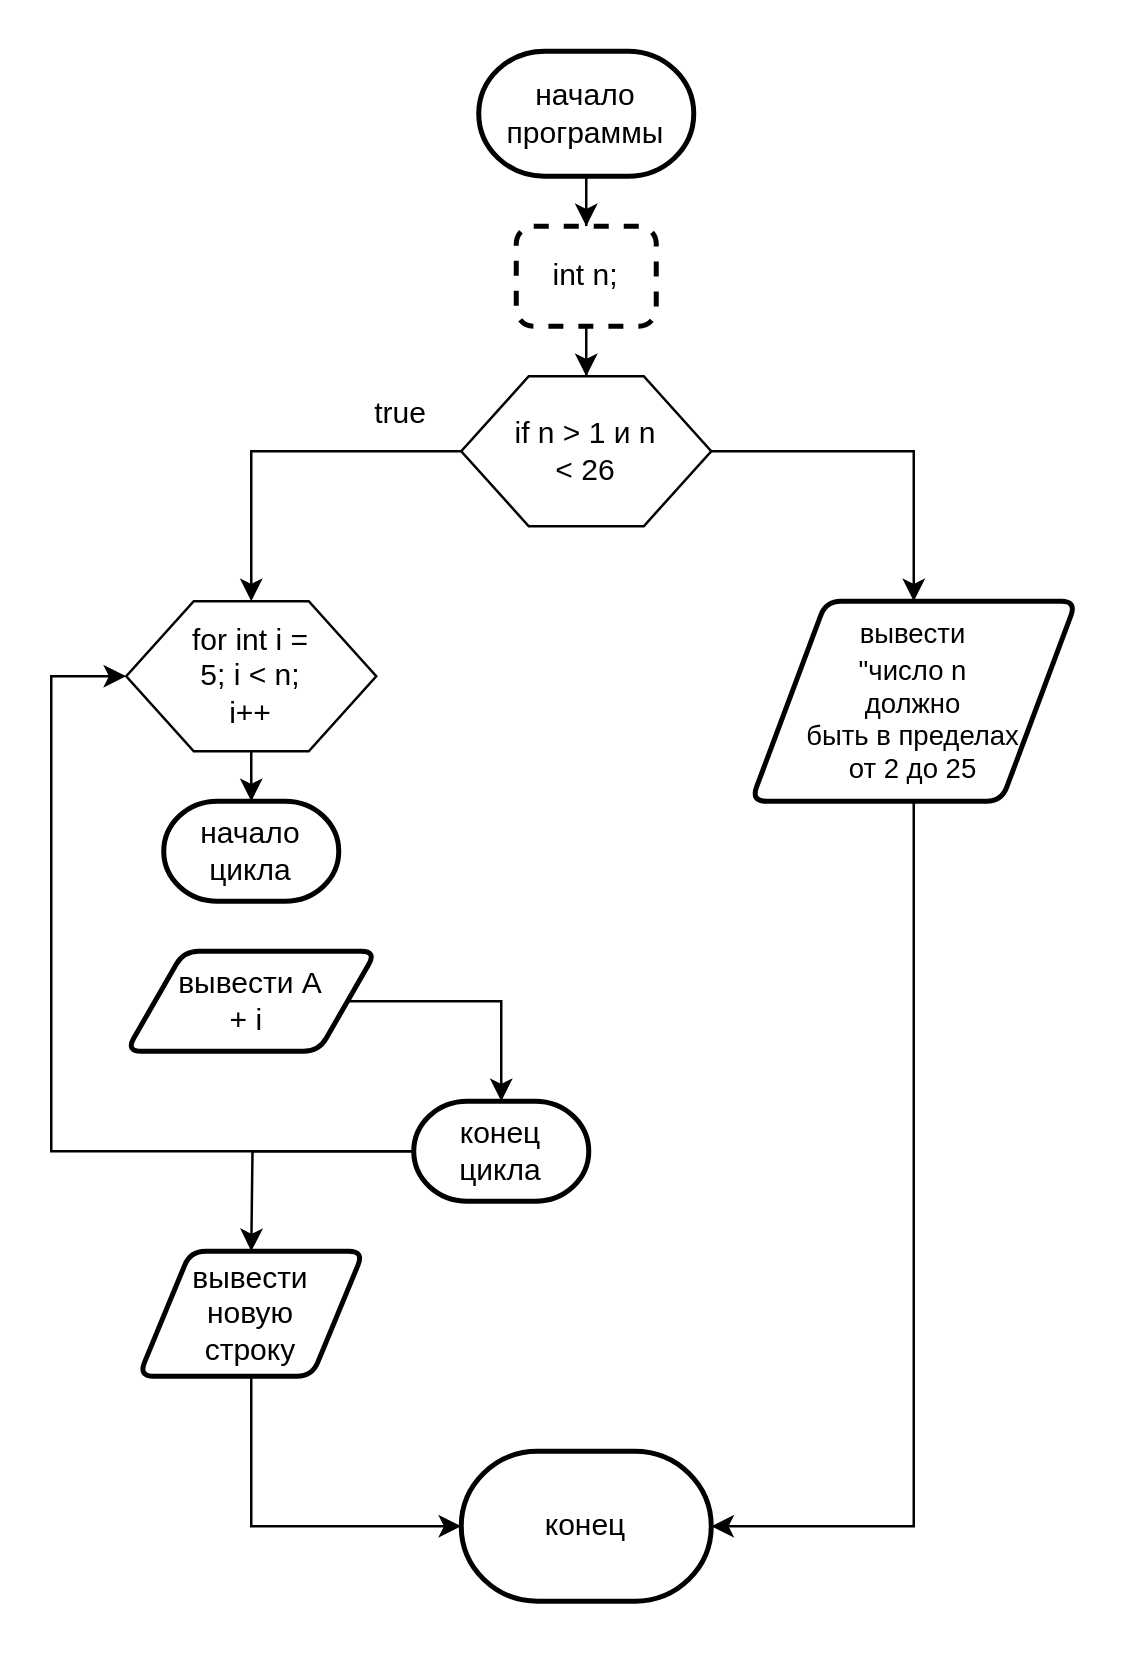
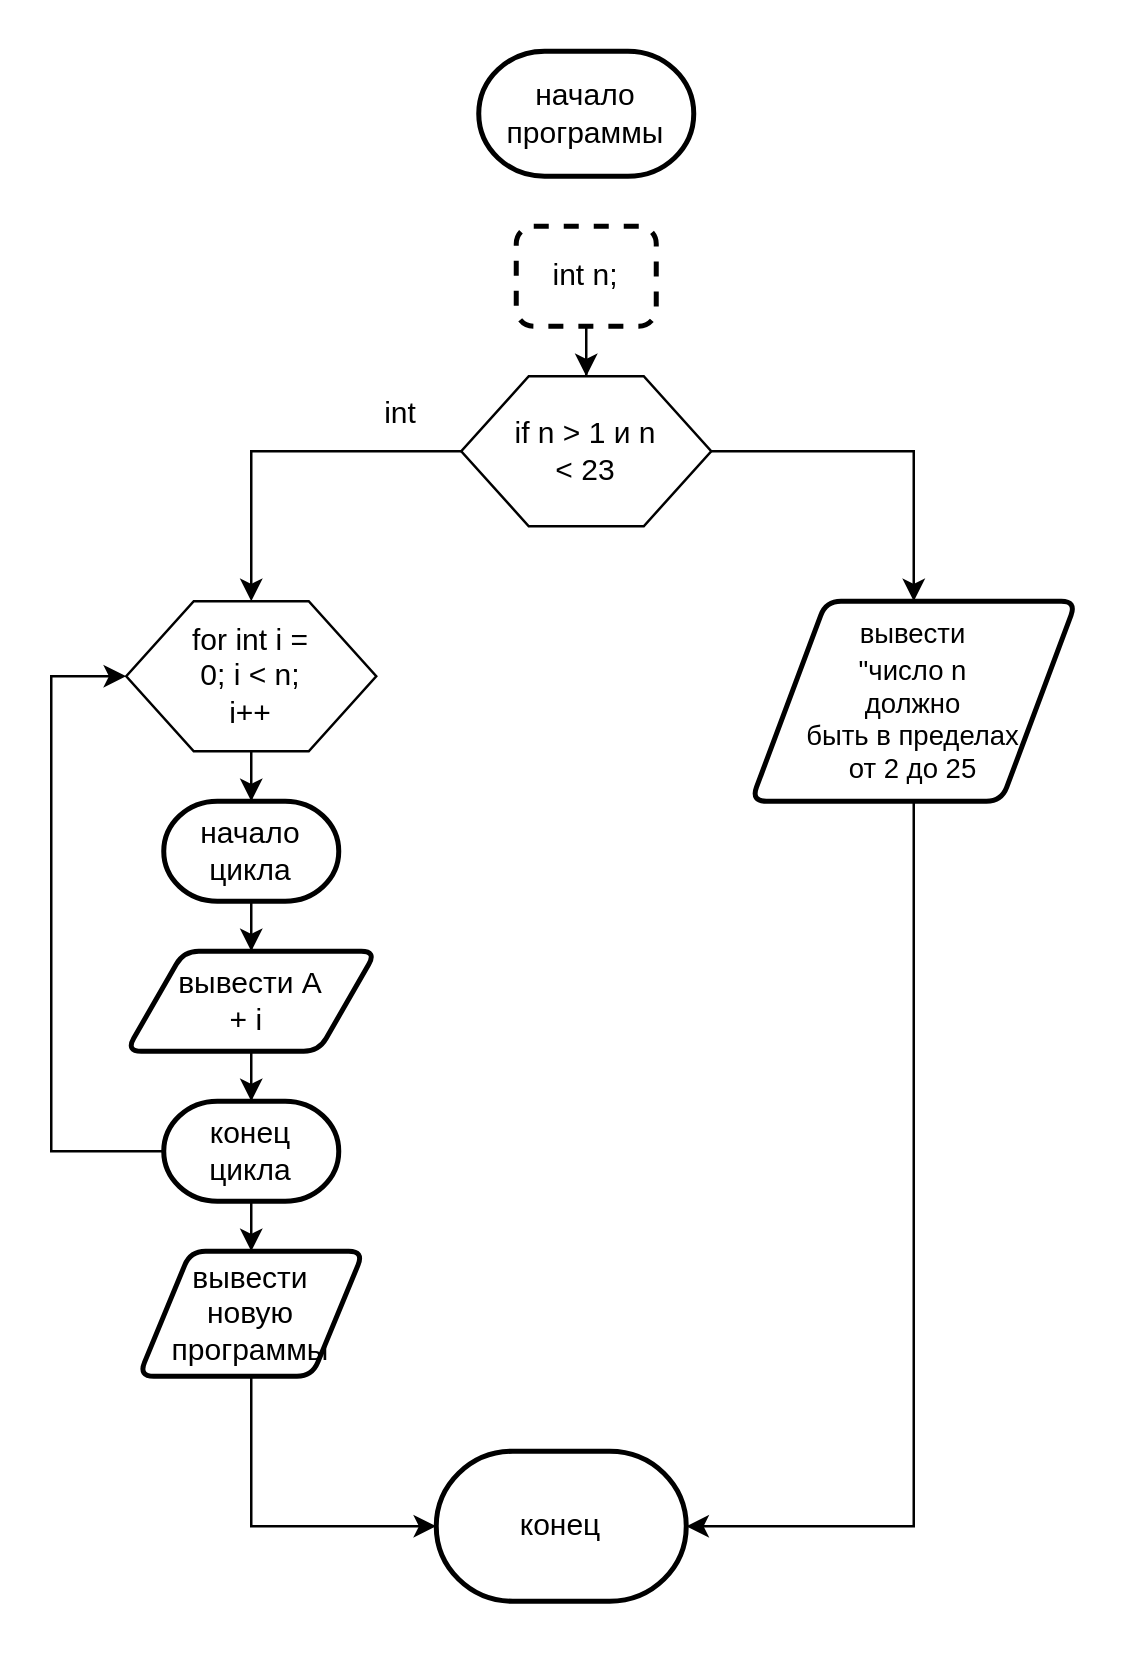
(586, 209) -> none
(401, 414) -> (401, 414)
(586, 451) -> (586, 451)
(251, 676) -> (251, 676)
none -> (251, 934)
(501, 1151) -> (251, 1151)
(251, 1314) -> (251, 1314)
(586, 1526) -> (561, 1526)
